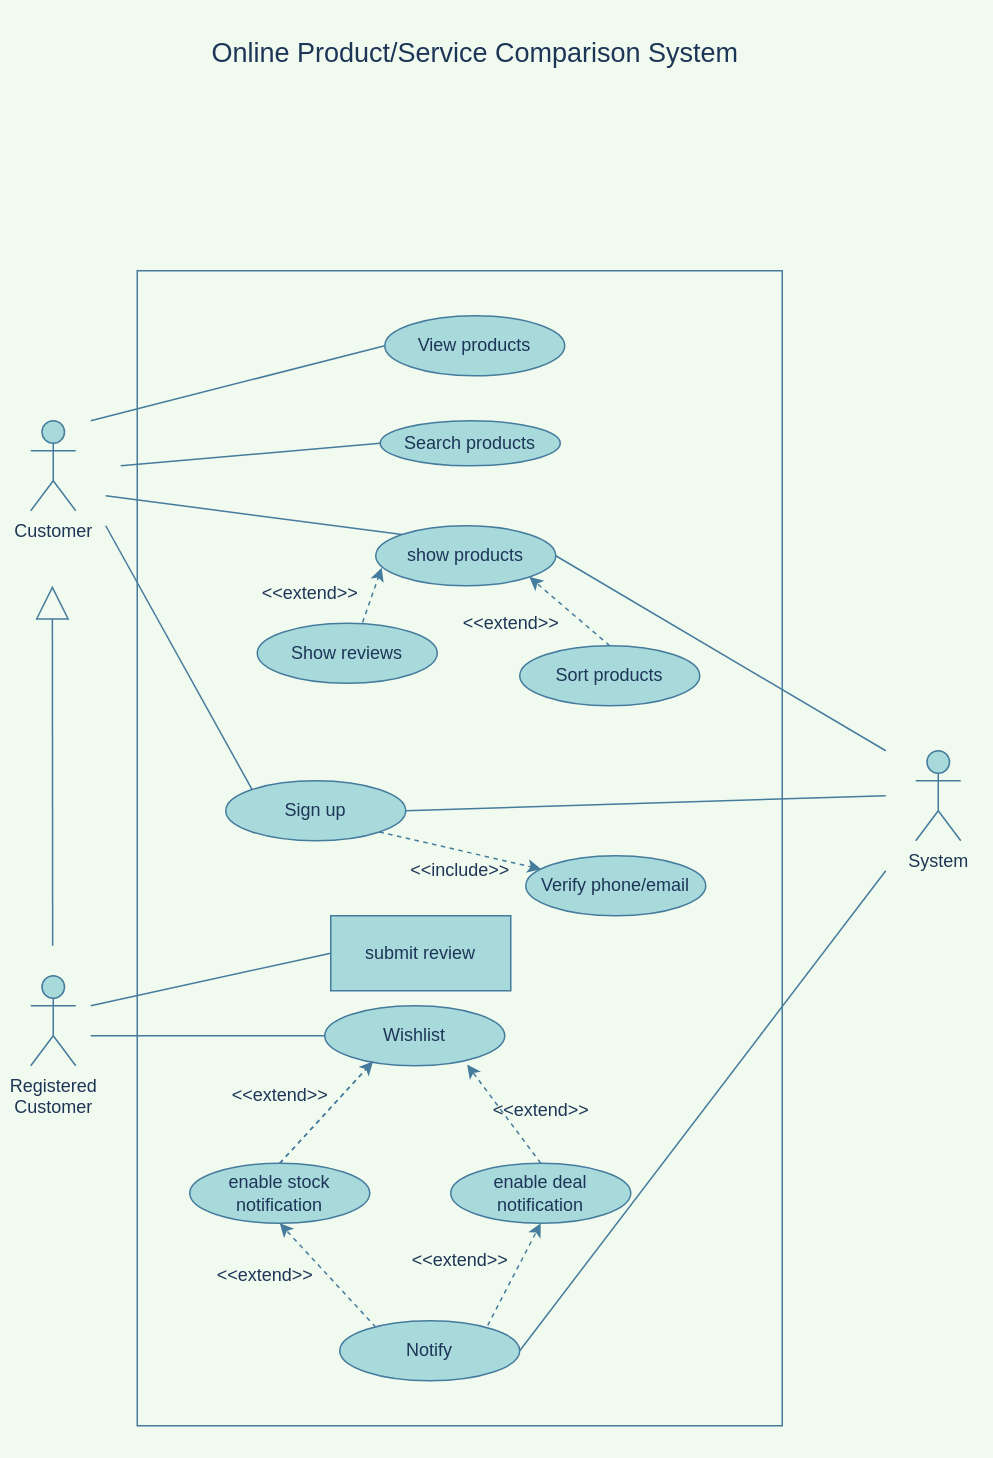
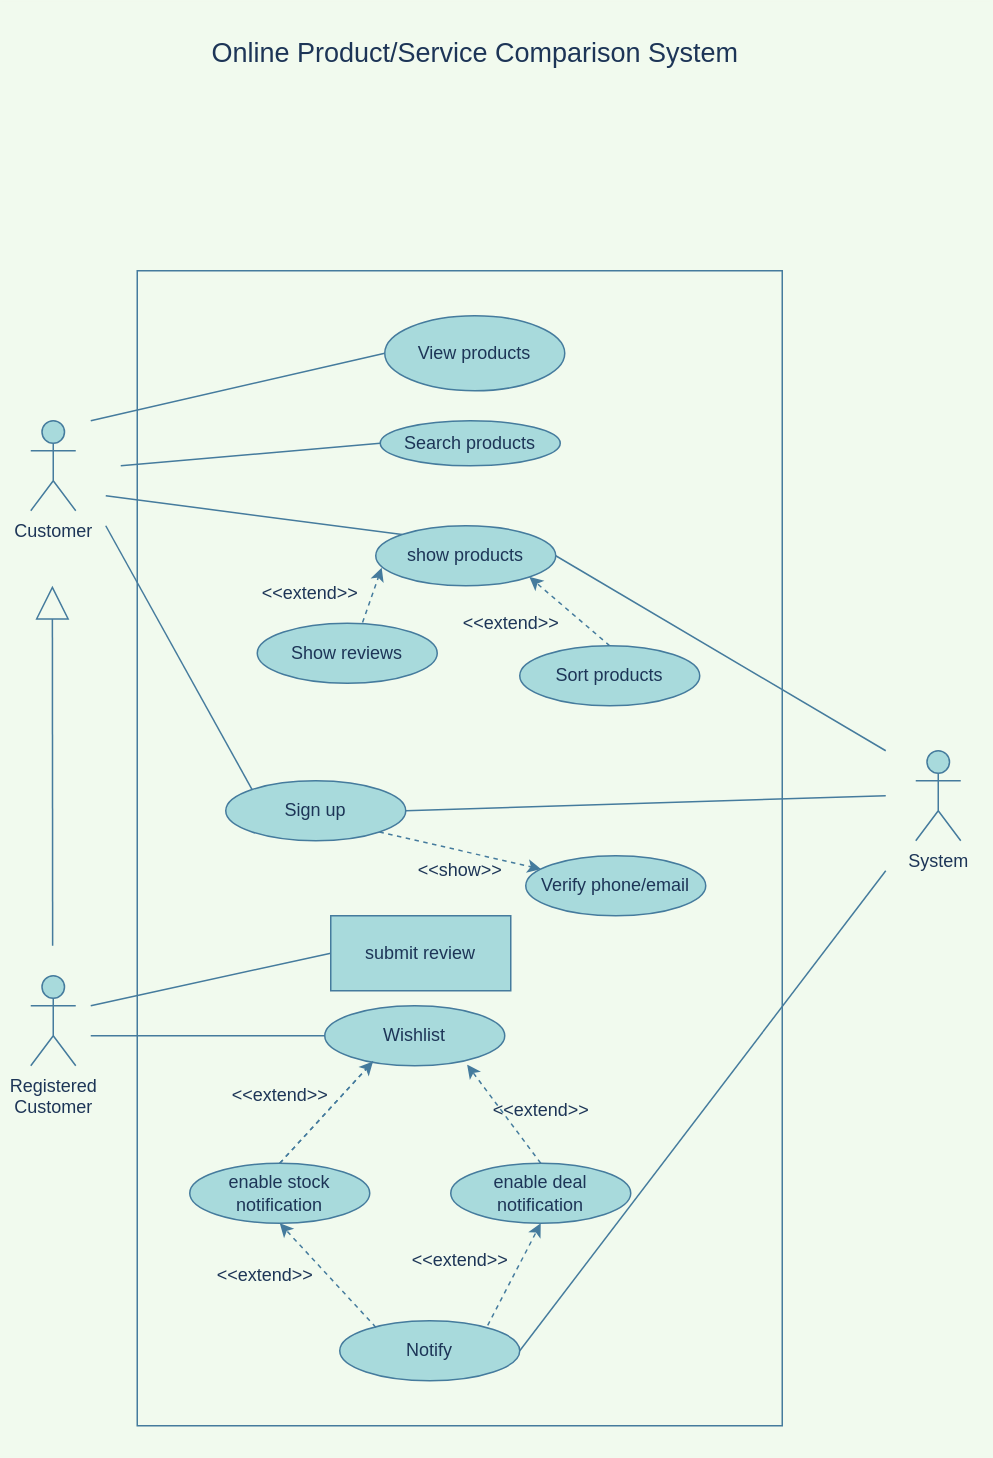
(475, 346) -> (475, 353)
(461, 871) -> (461, 871)
